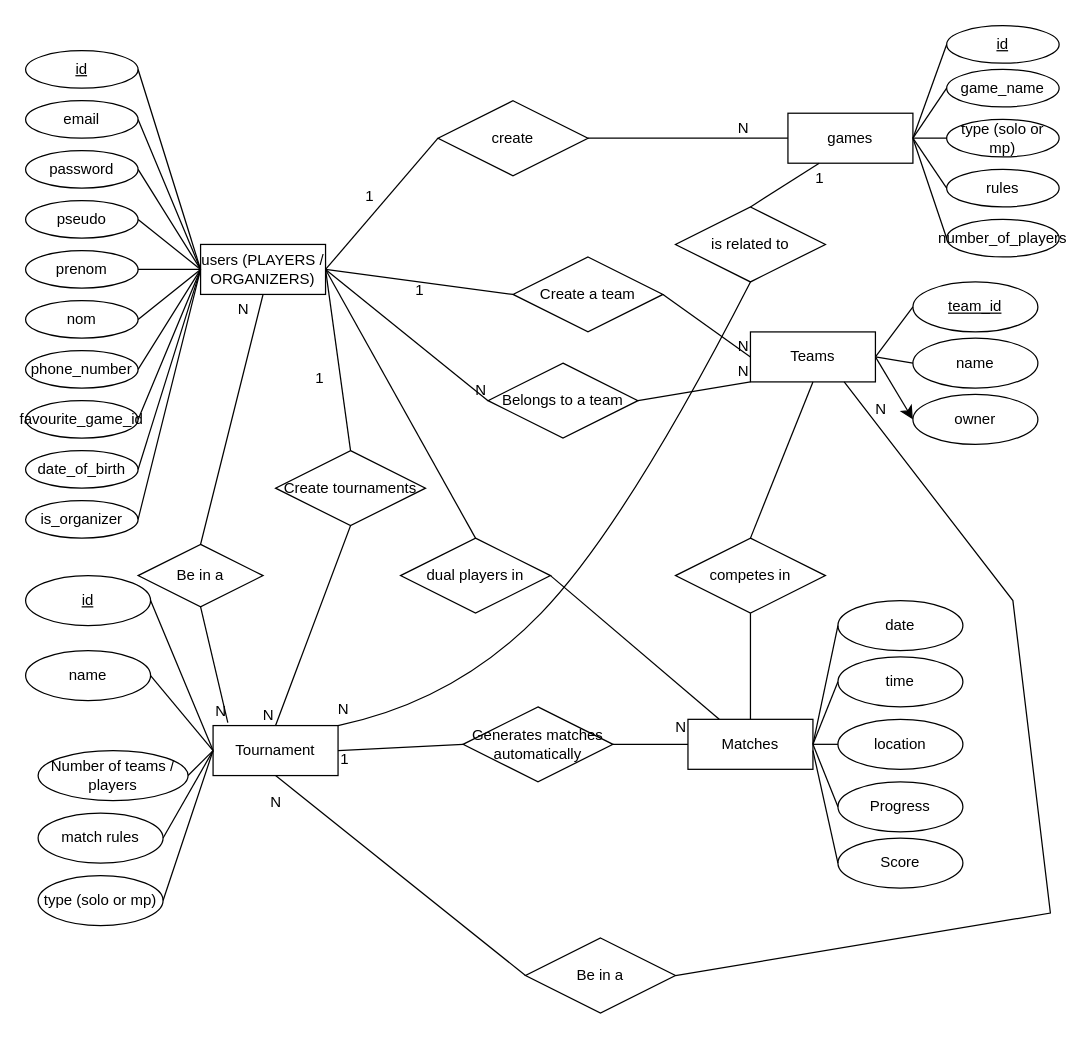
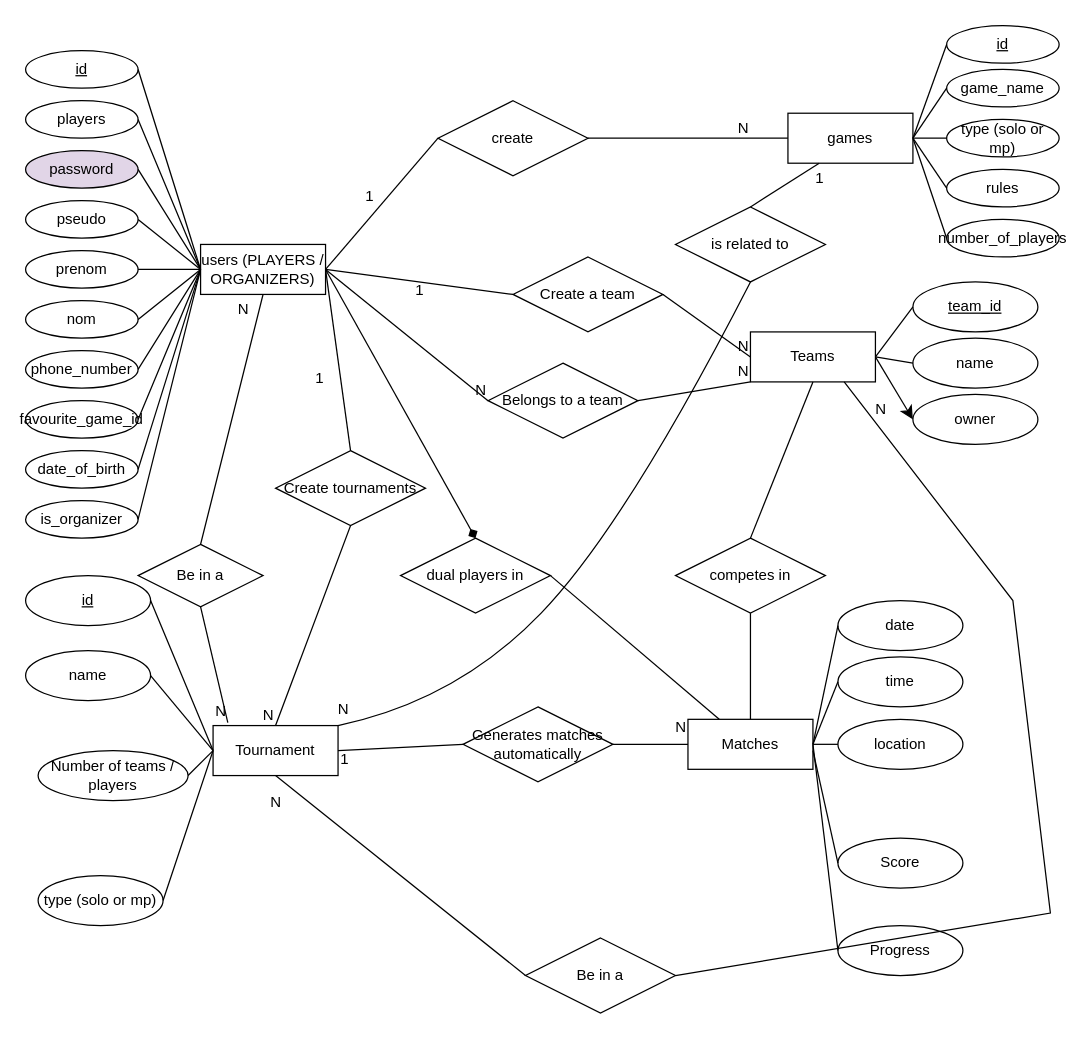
(82, 119) -> (82, 119)
(82, 169) -> (82, 169)
(473, 533) -> (470, 529)
(185, 801) -> none
(901, 807) -> (901, 951)
(101, 838) -> none
